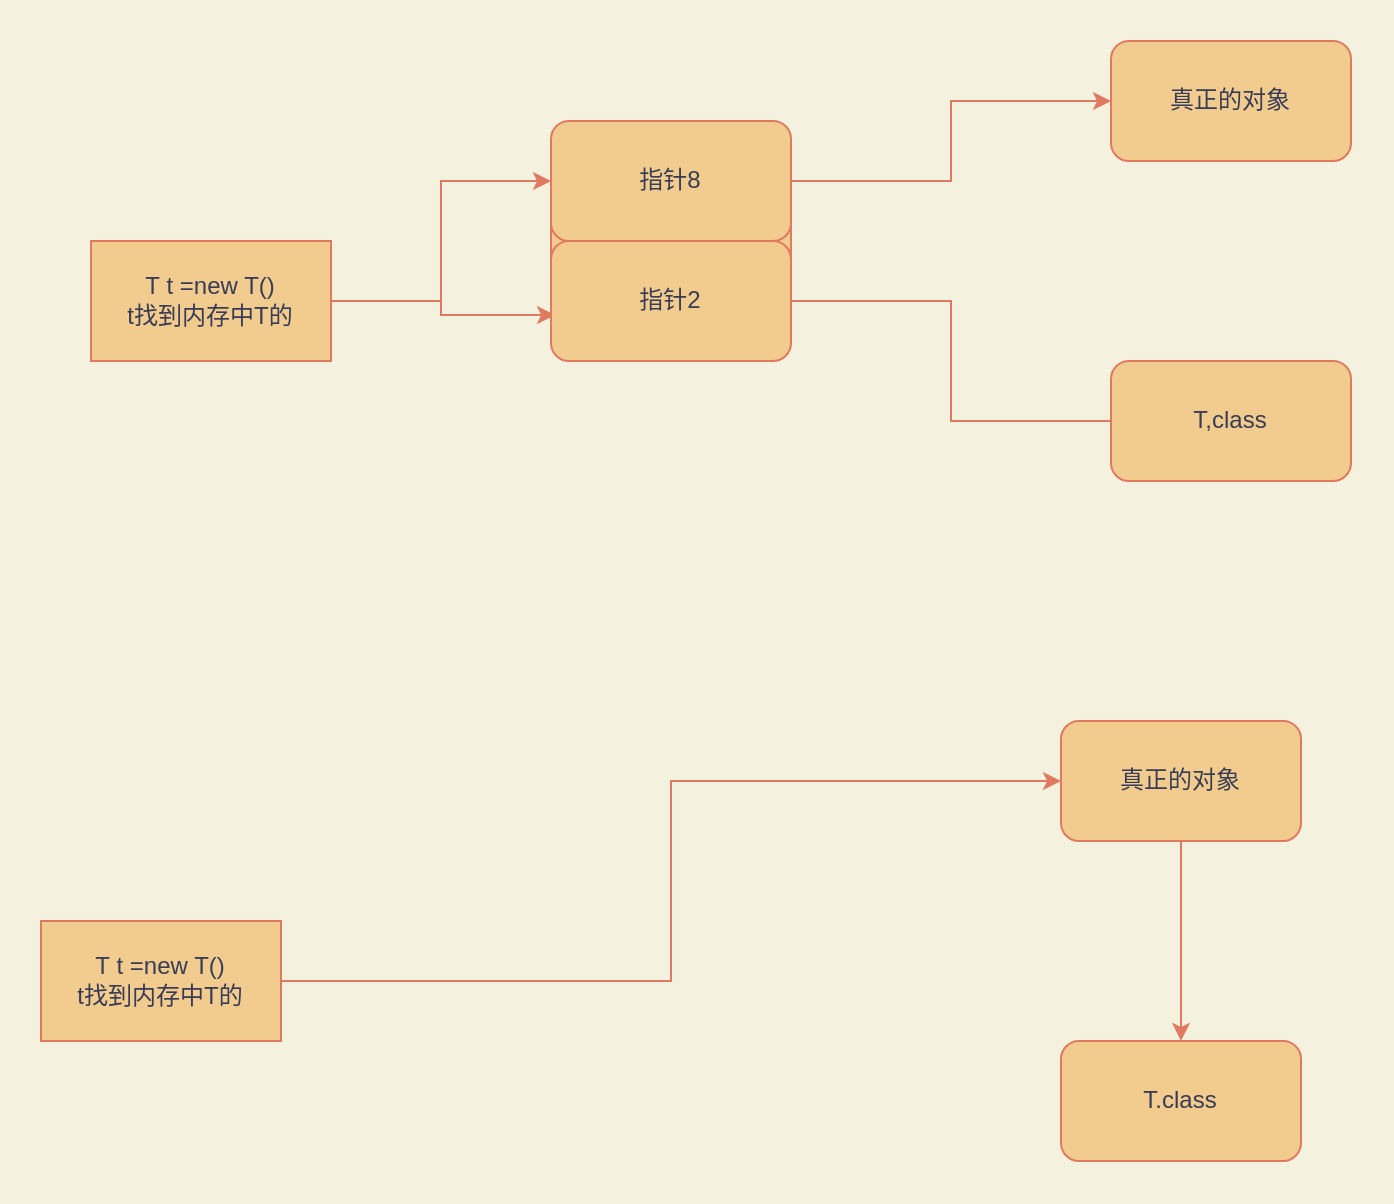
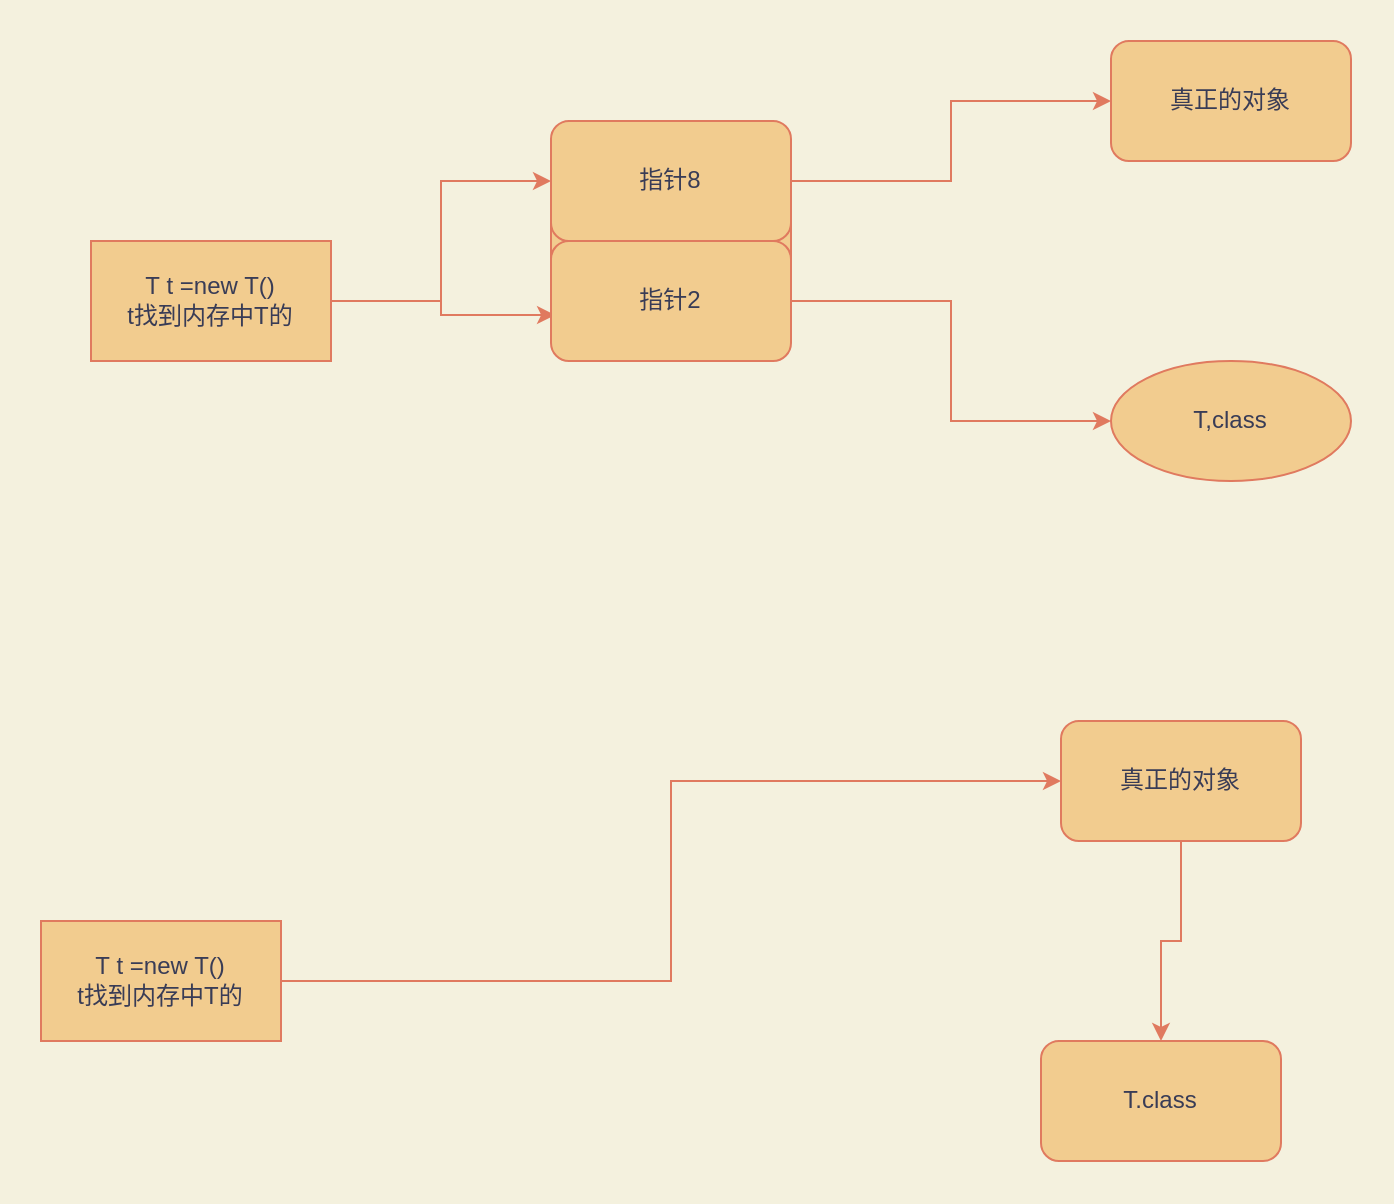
(1101, 421) -> (1096, 421)
(1231, 421) -> (1231, 421)
(1181, 1101) -> (1161, 1101)
